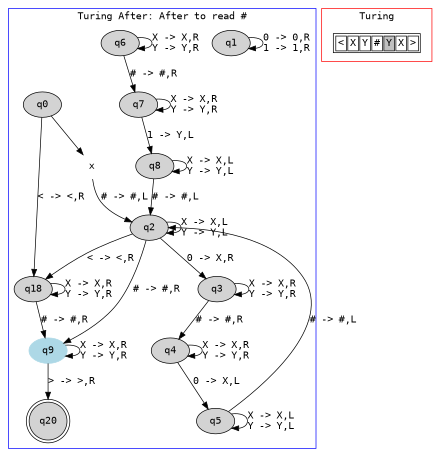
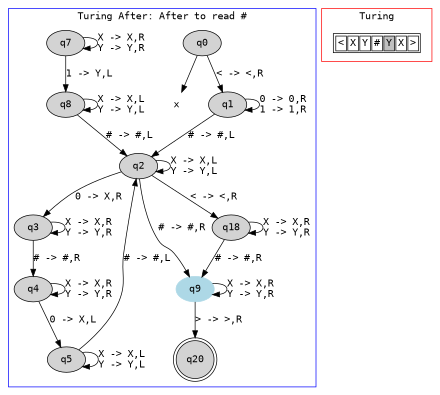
(120, 43) -> none
(38, 193) -> (214, 71)
(103, 204) -> (186, 133)
